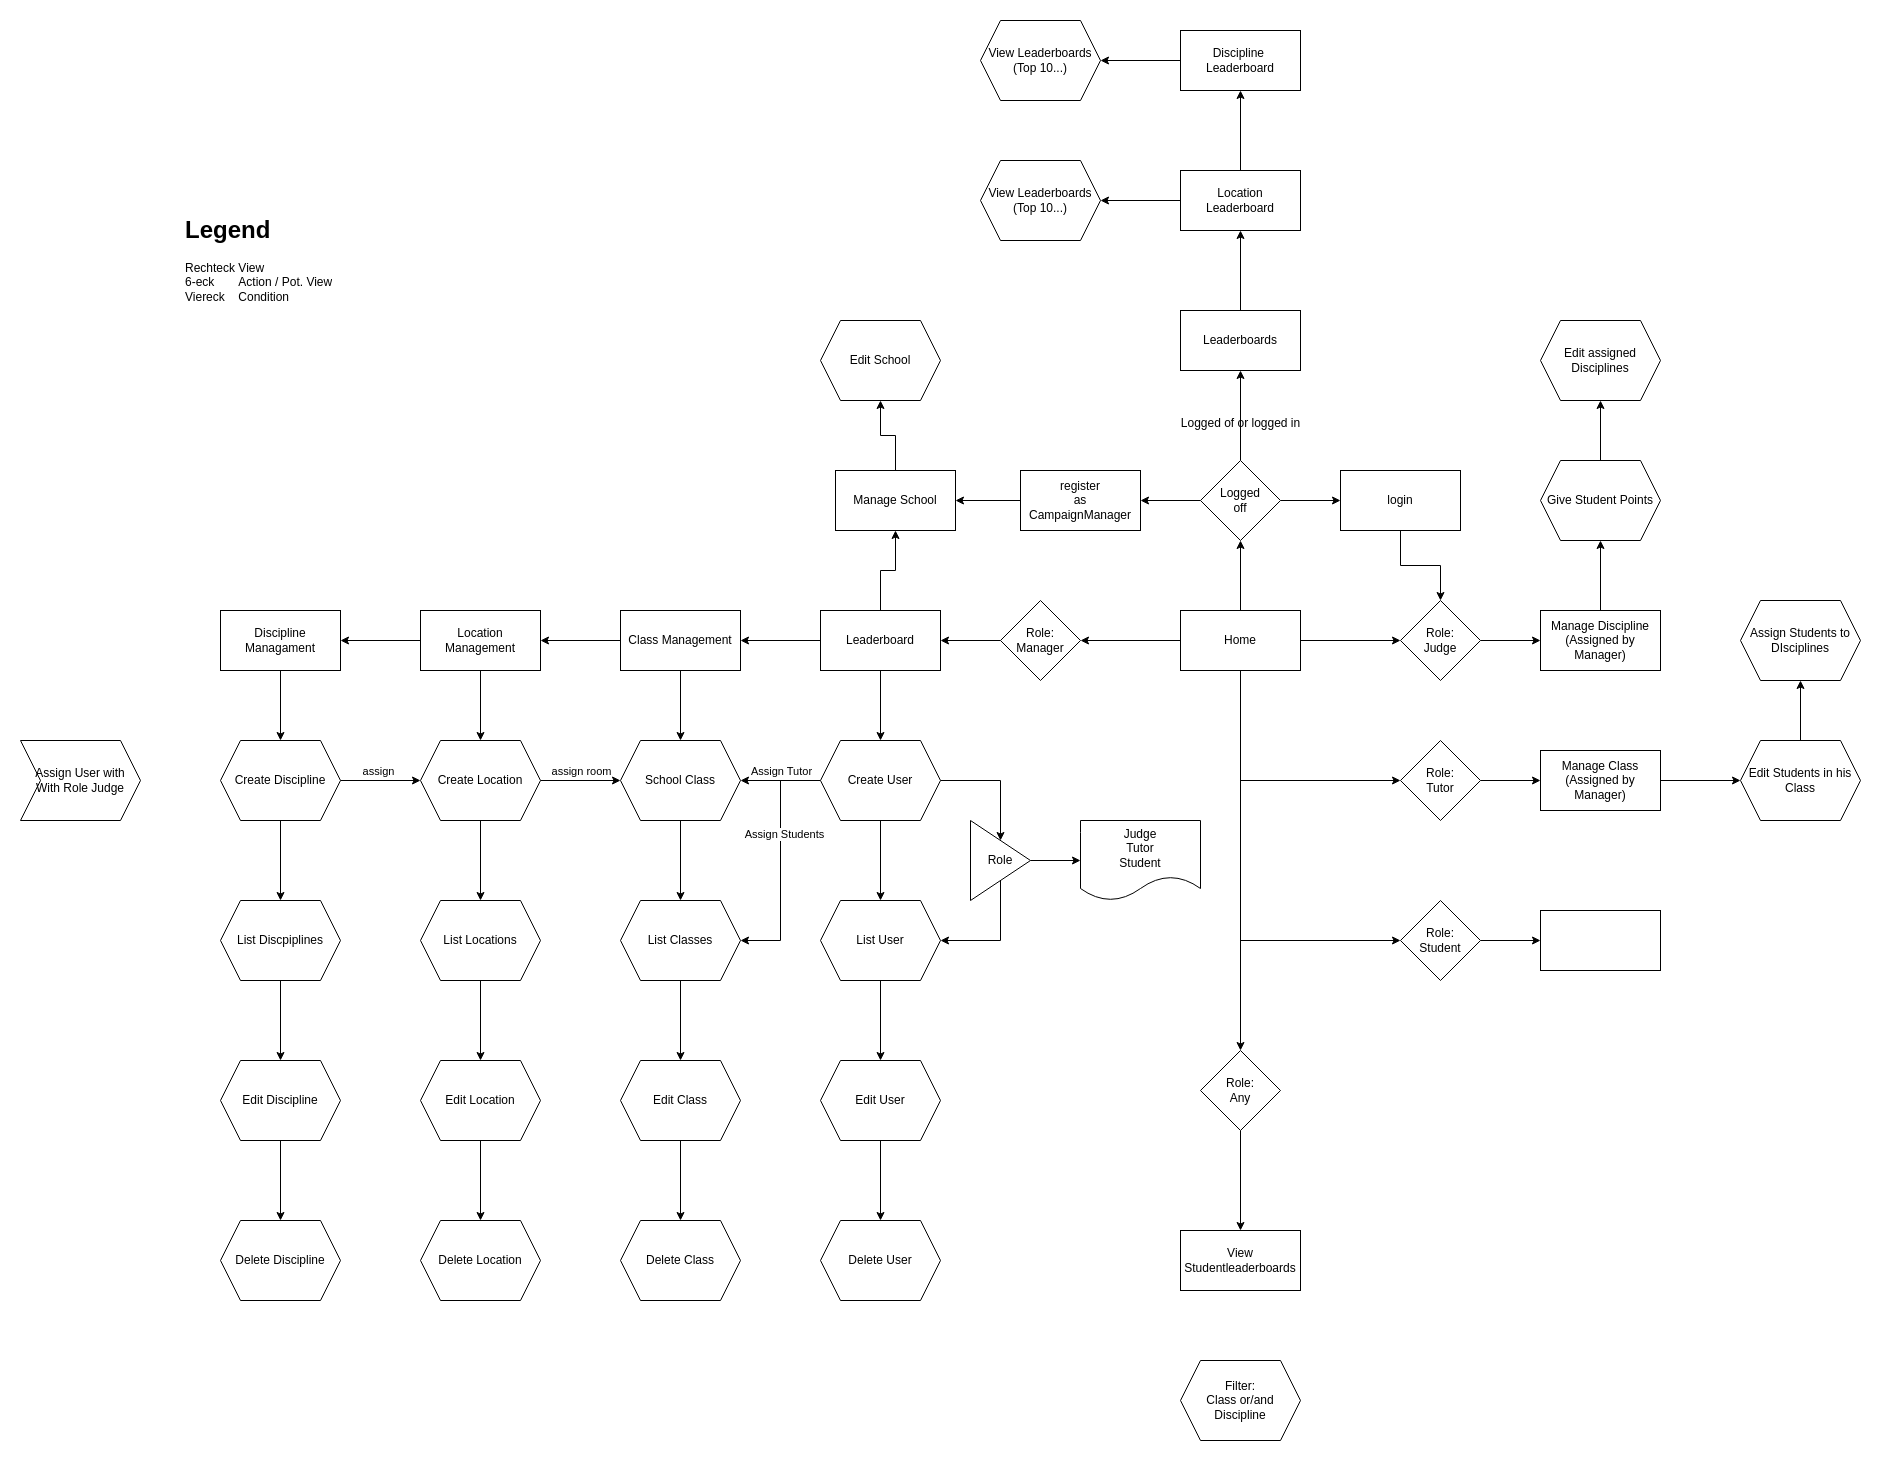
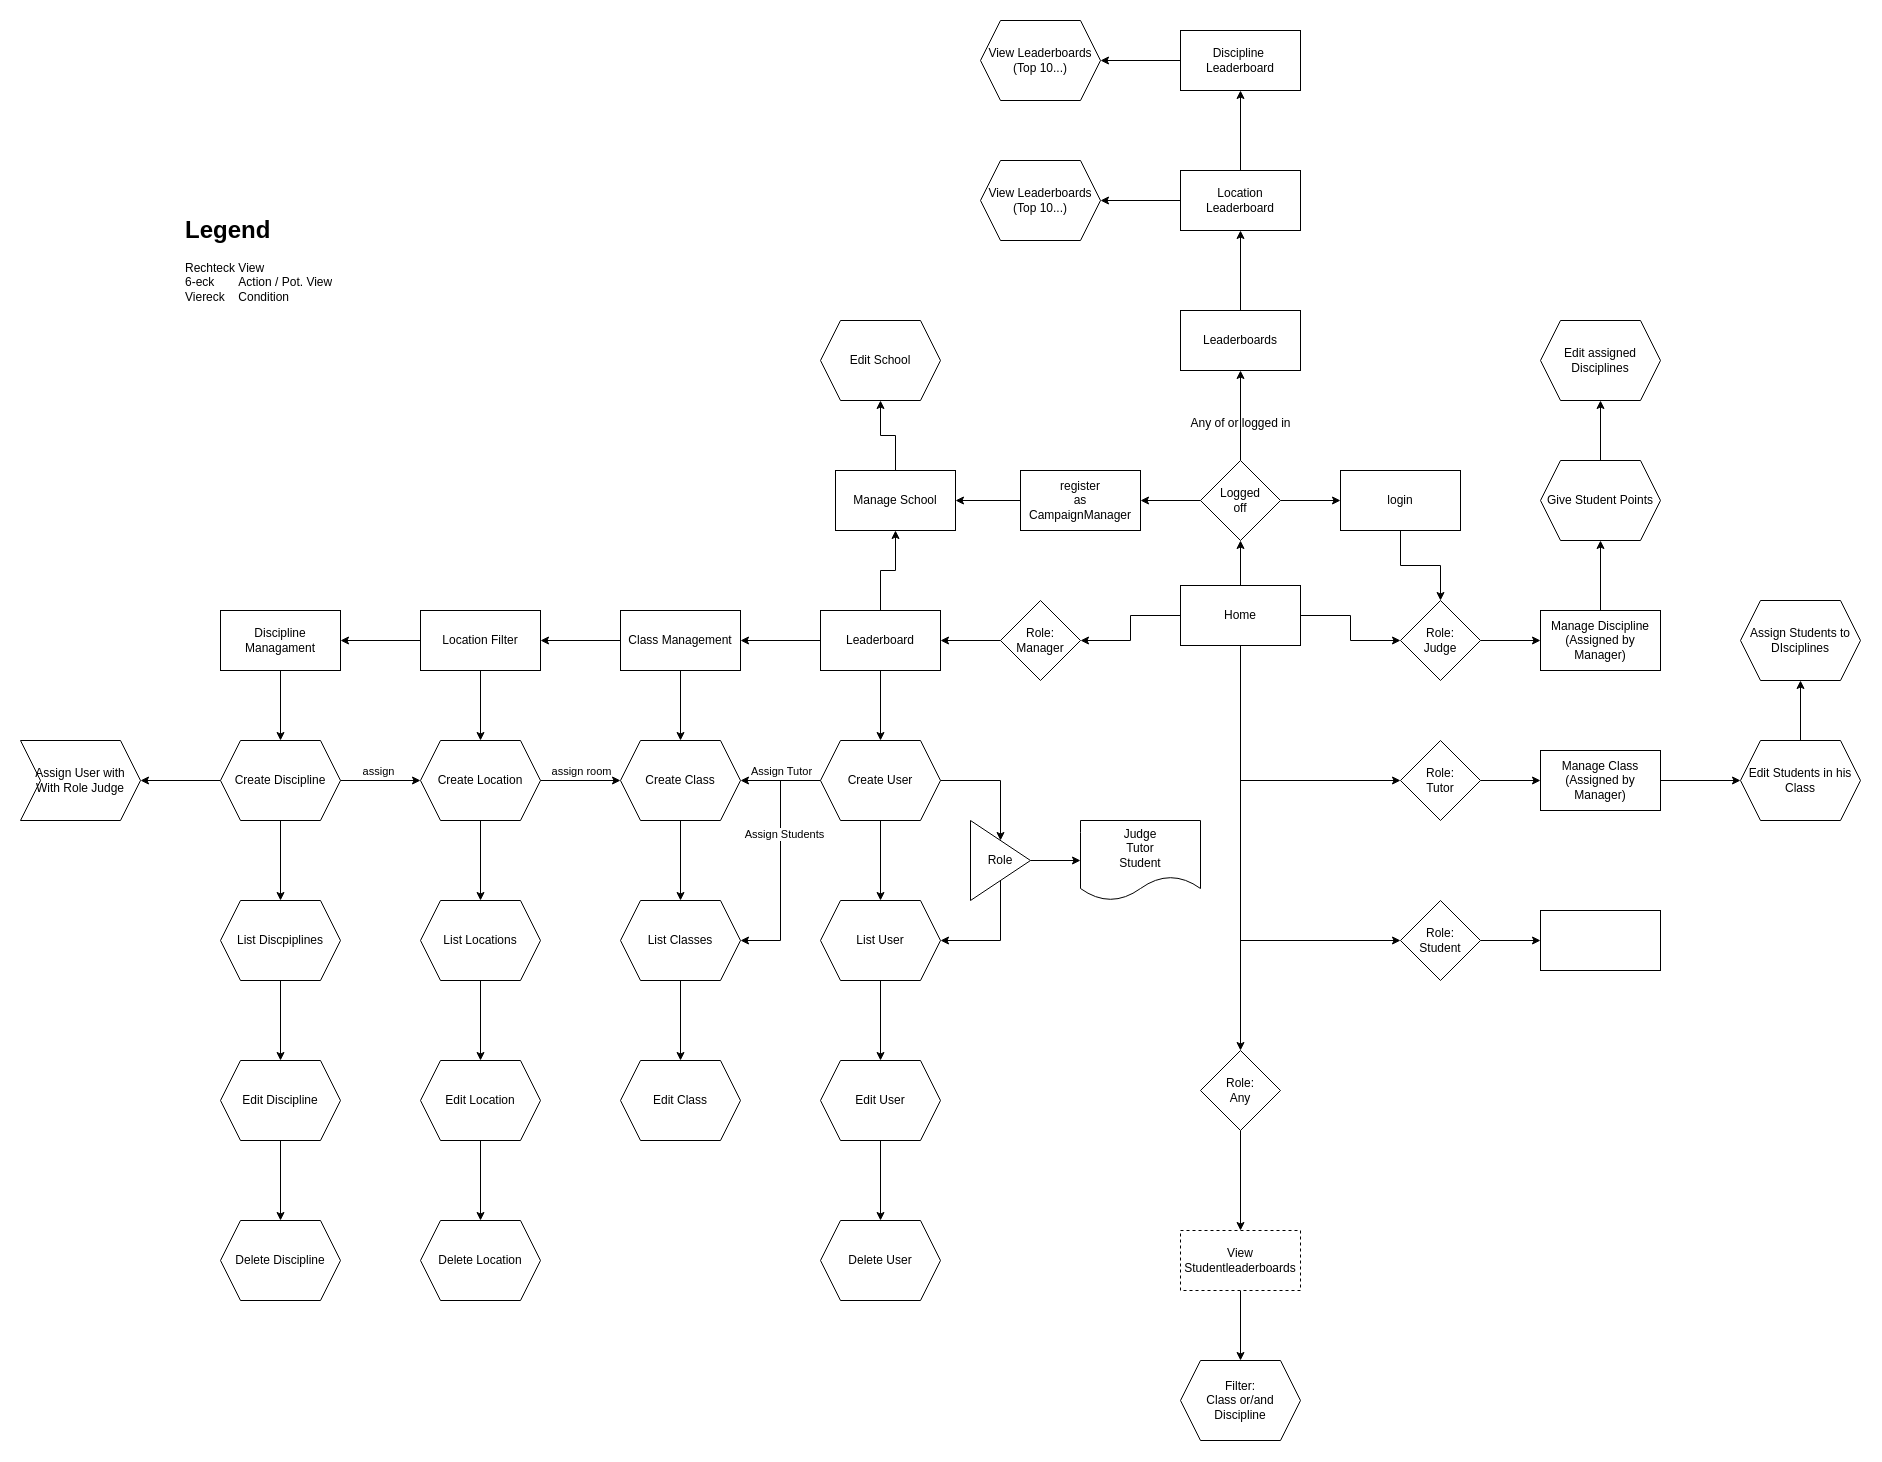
(1241, 424) -> (1241, 424)
(481, 641) -> (481, 641)
(1241, 641) -> (1241, 616)
none -> (184, 781)
(681, 781) -> (681, 781)
(681, 1177) -> none
(681, 1261) -> none
(1241, 1261) -> (1241, 1261)
none -> (1241, 1322)
